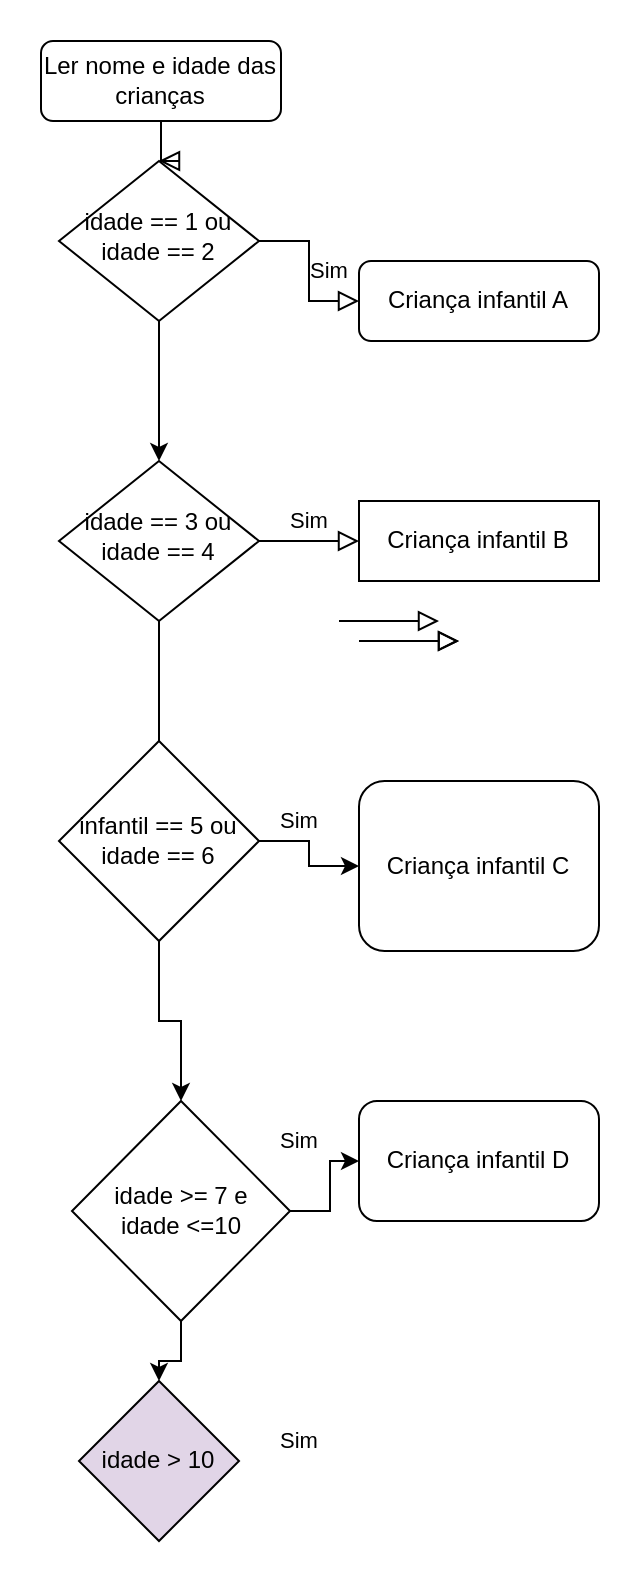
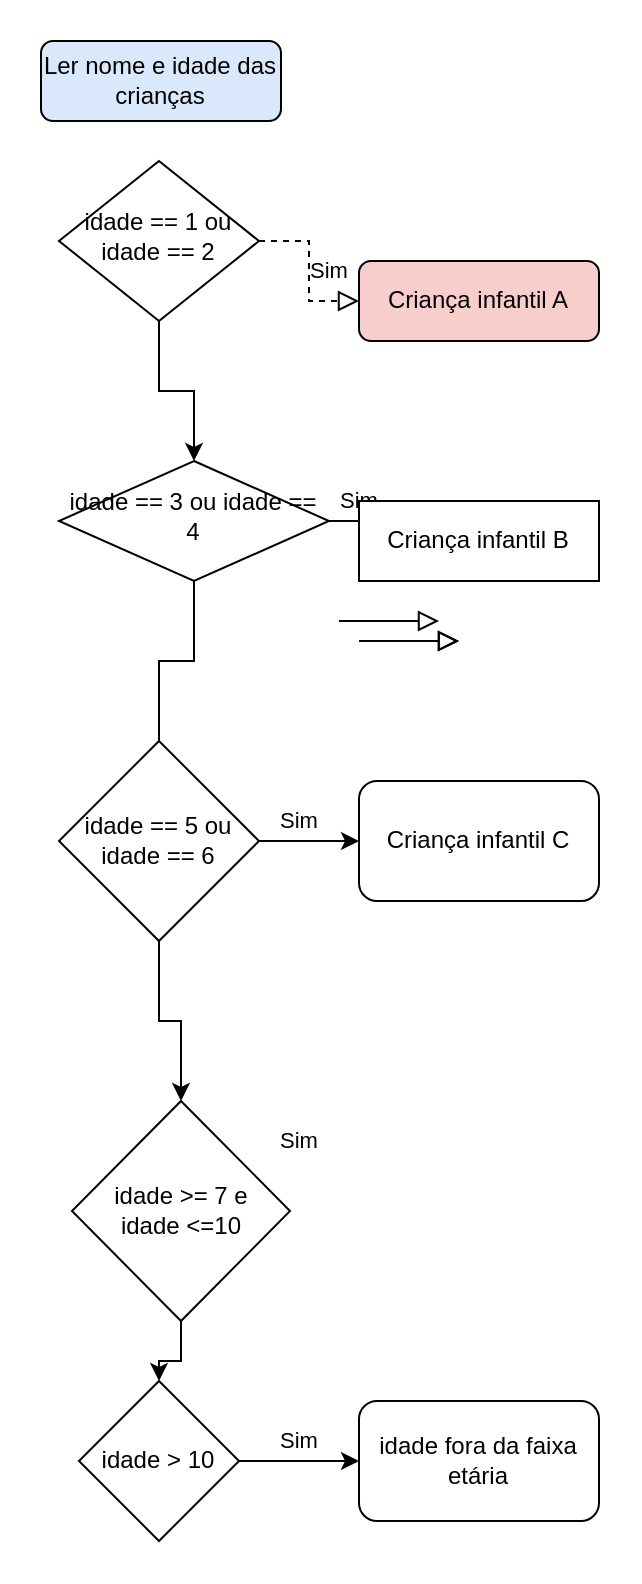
(161, 81) -> (161, 81)
(161, 150) -> none
(309, 262) -> (309, 262)
(479, 301) -> (479, 301)
(159, 541) -> (194, 521)
(159, 841) -> (159, 841)
(479, 866) -> (479, 841)
(479, 1161) -> none
(330, 1198) -> none
(159, 1461) -> (159, 1461)
none -> (292, 1461)
none -> (479, 1461)
